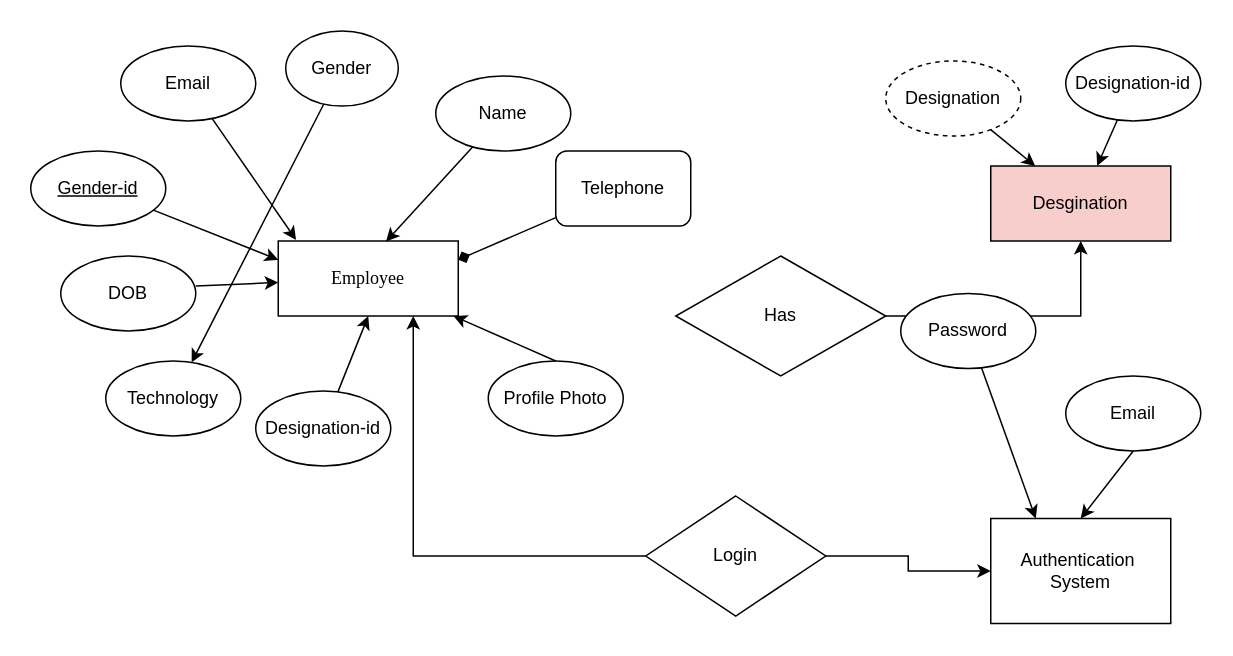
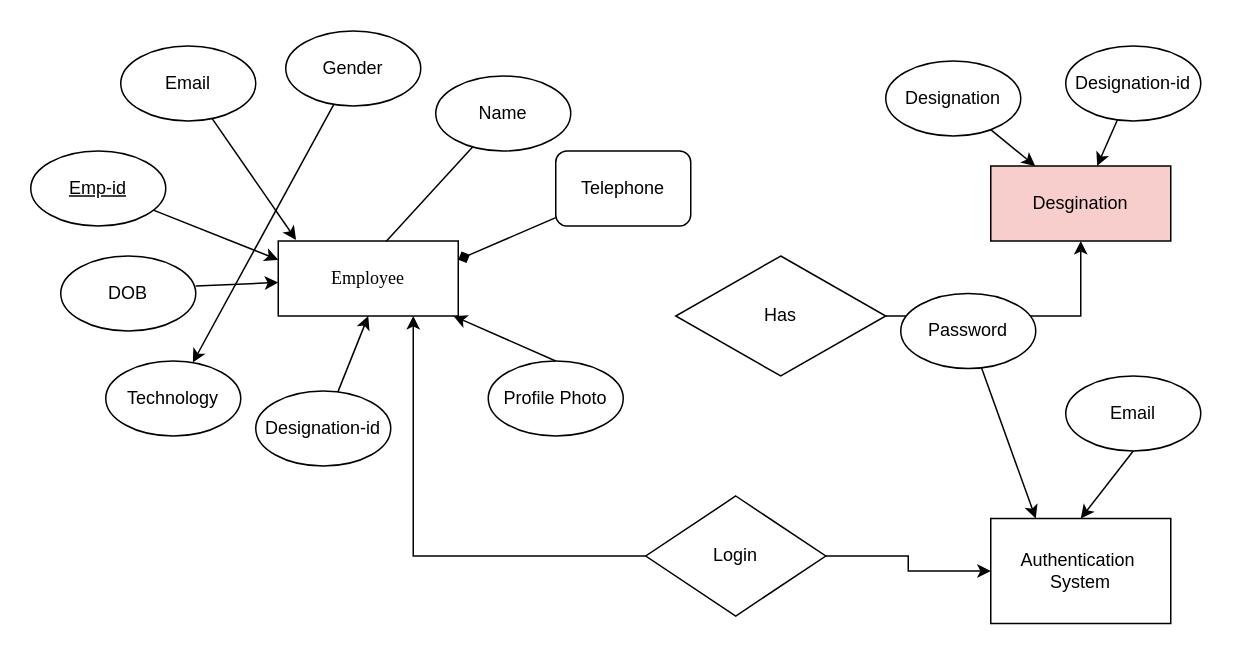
(342, 68) -> (353, 68)
(953, 98) -> (953, 98)
(98, 188) -> (98, 188)
(394, 233) -> (391, 236)
